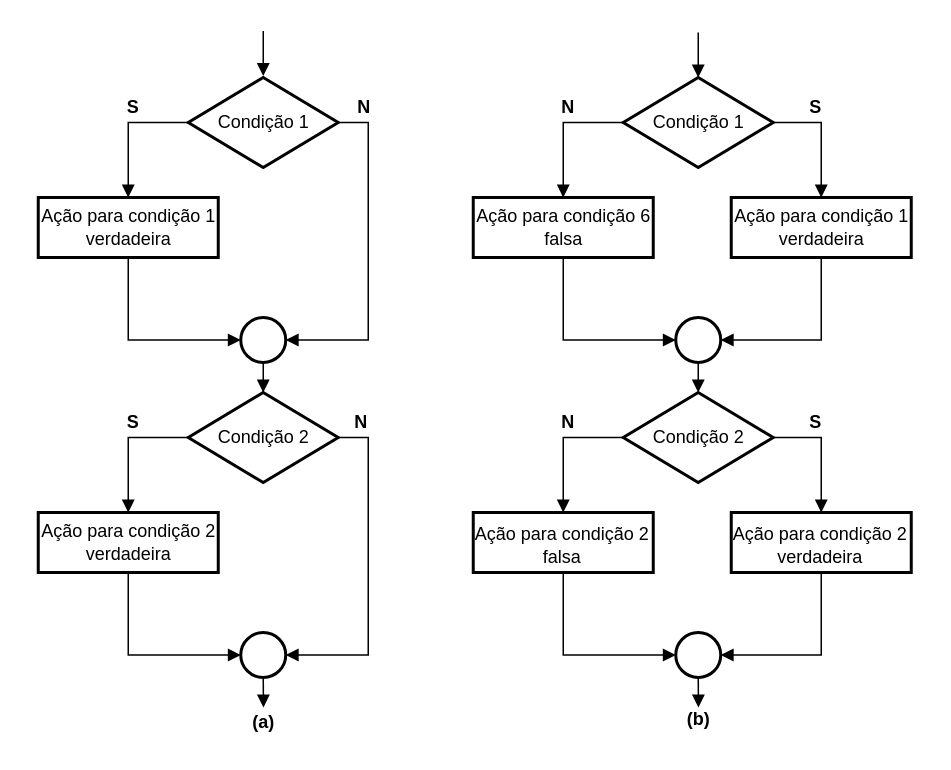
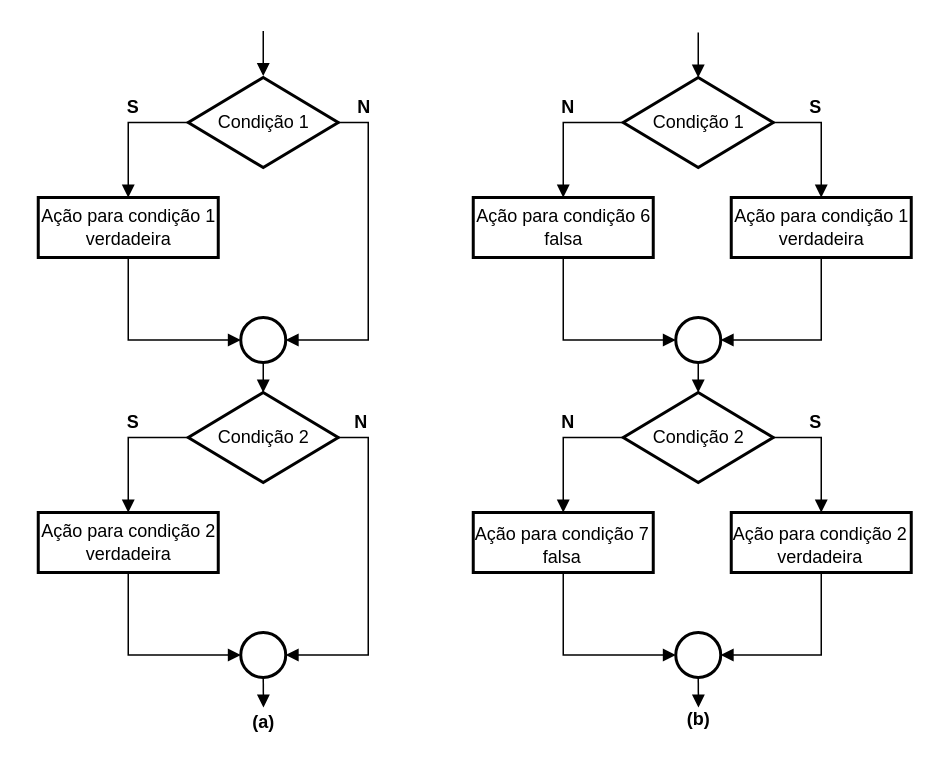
(563, 545) -> (563, 545)
